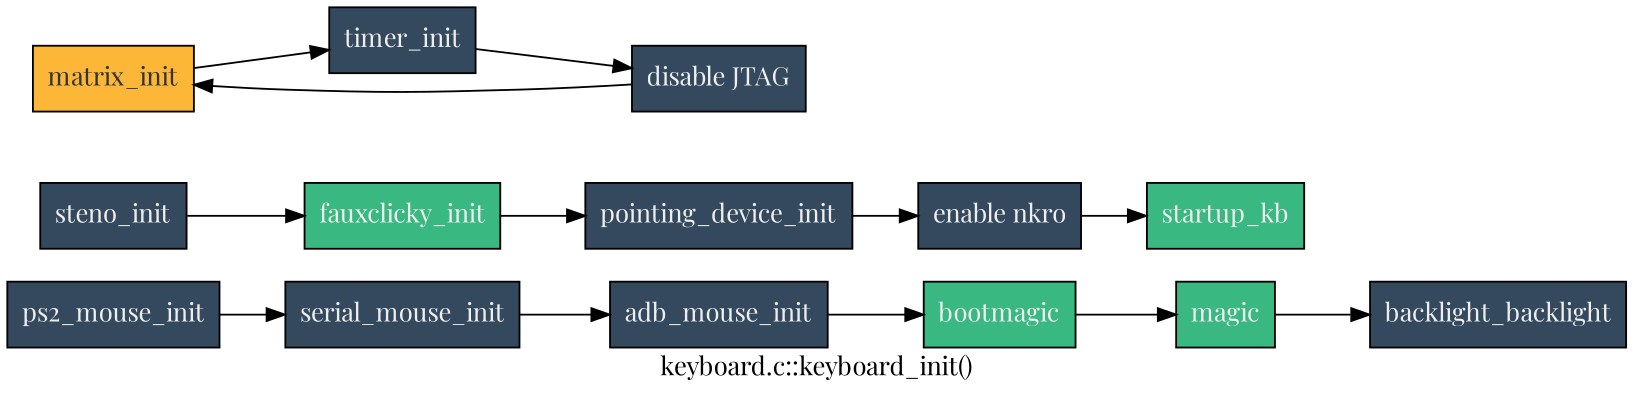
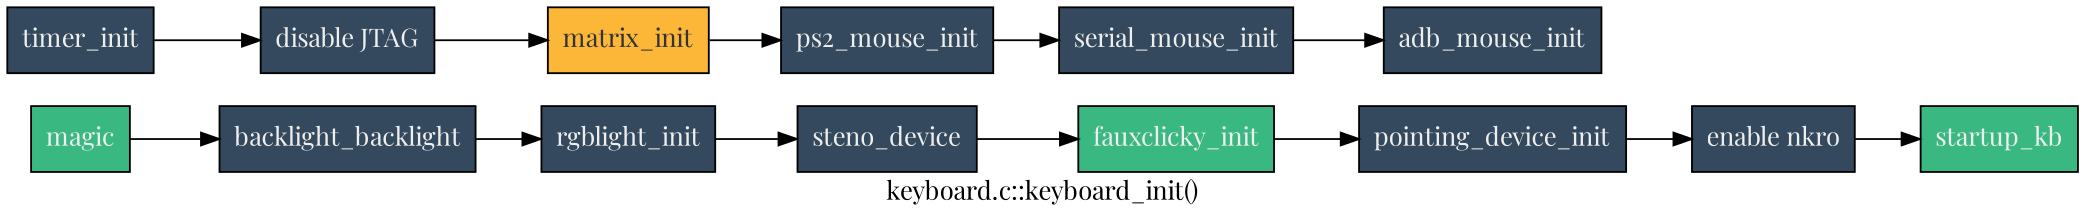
(252, 60) -> (736, 40)
none -> (628, 139)
(113, 216) -> (887, 139)
(1000, 315) -> none
